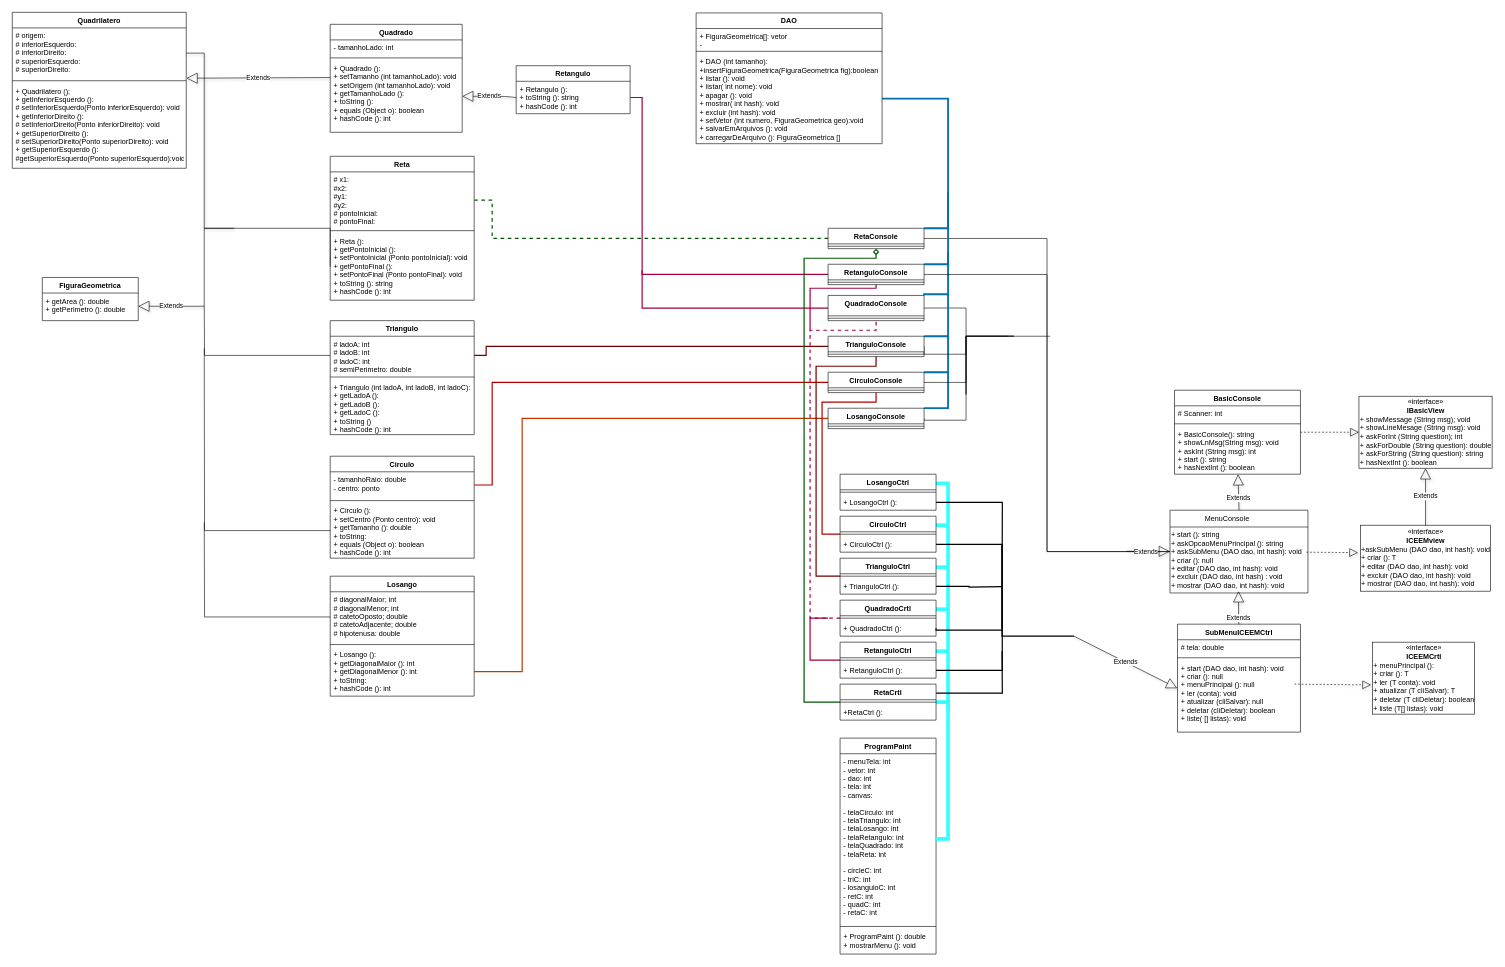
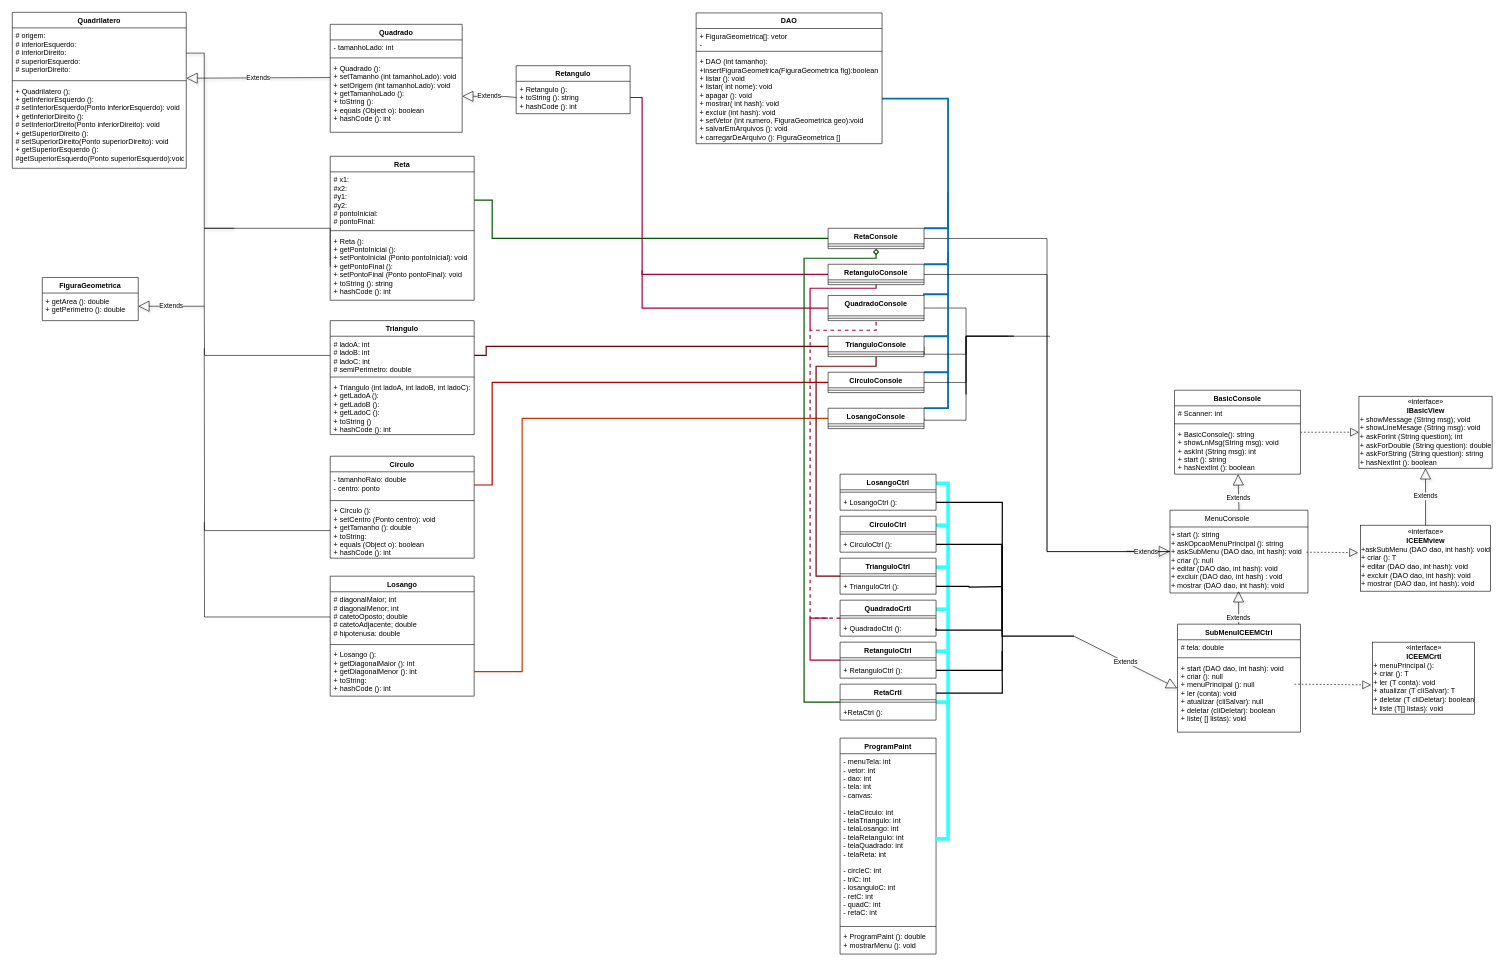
(632, 239) -> (632, 239)
(822, 445) -> none
